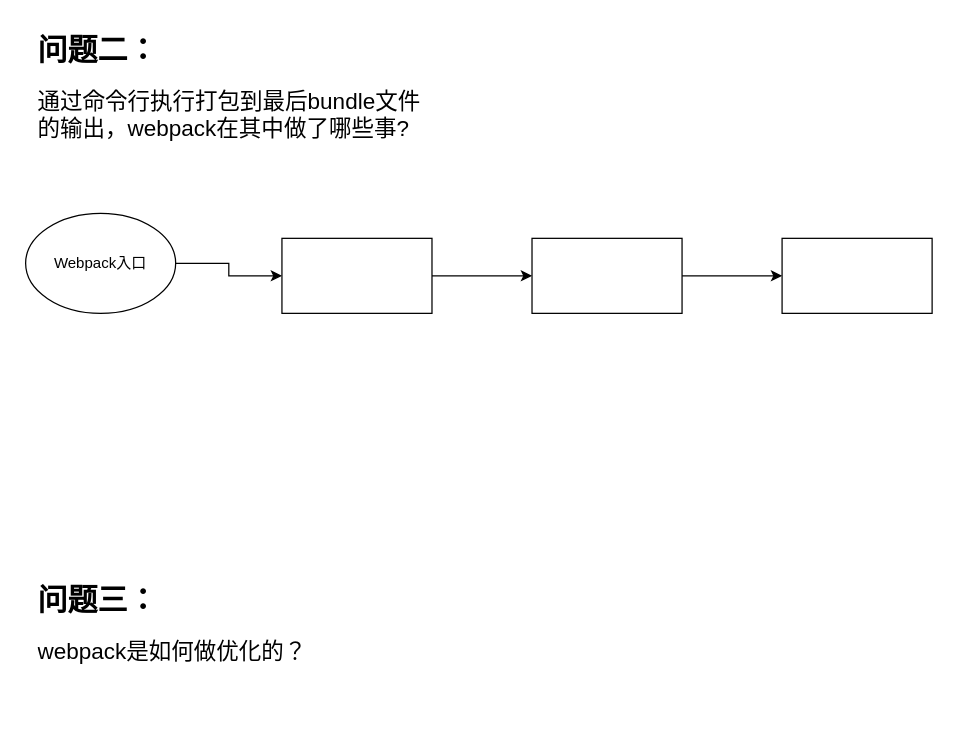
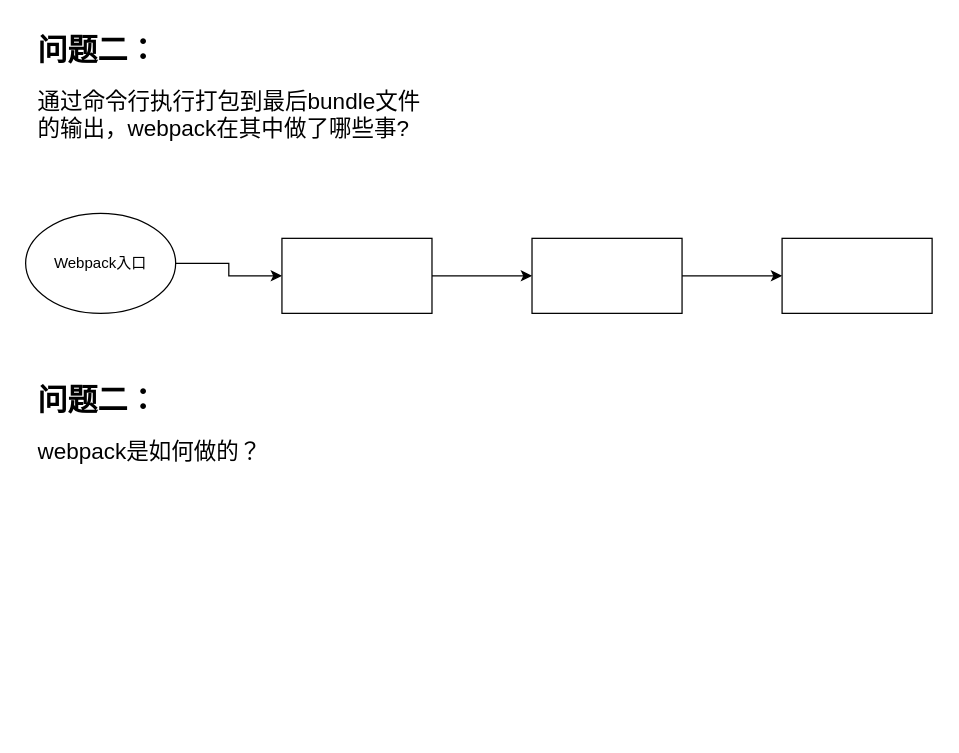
none -> (238, 451)
(238, 651) -> none
